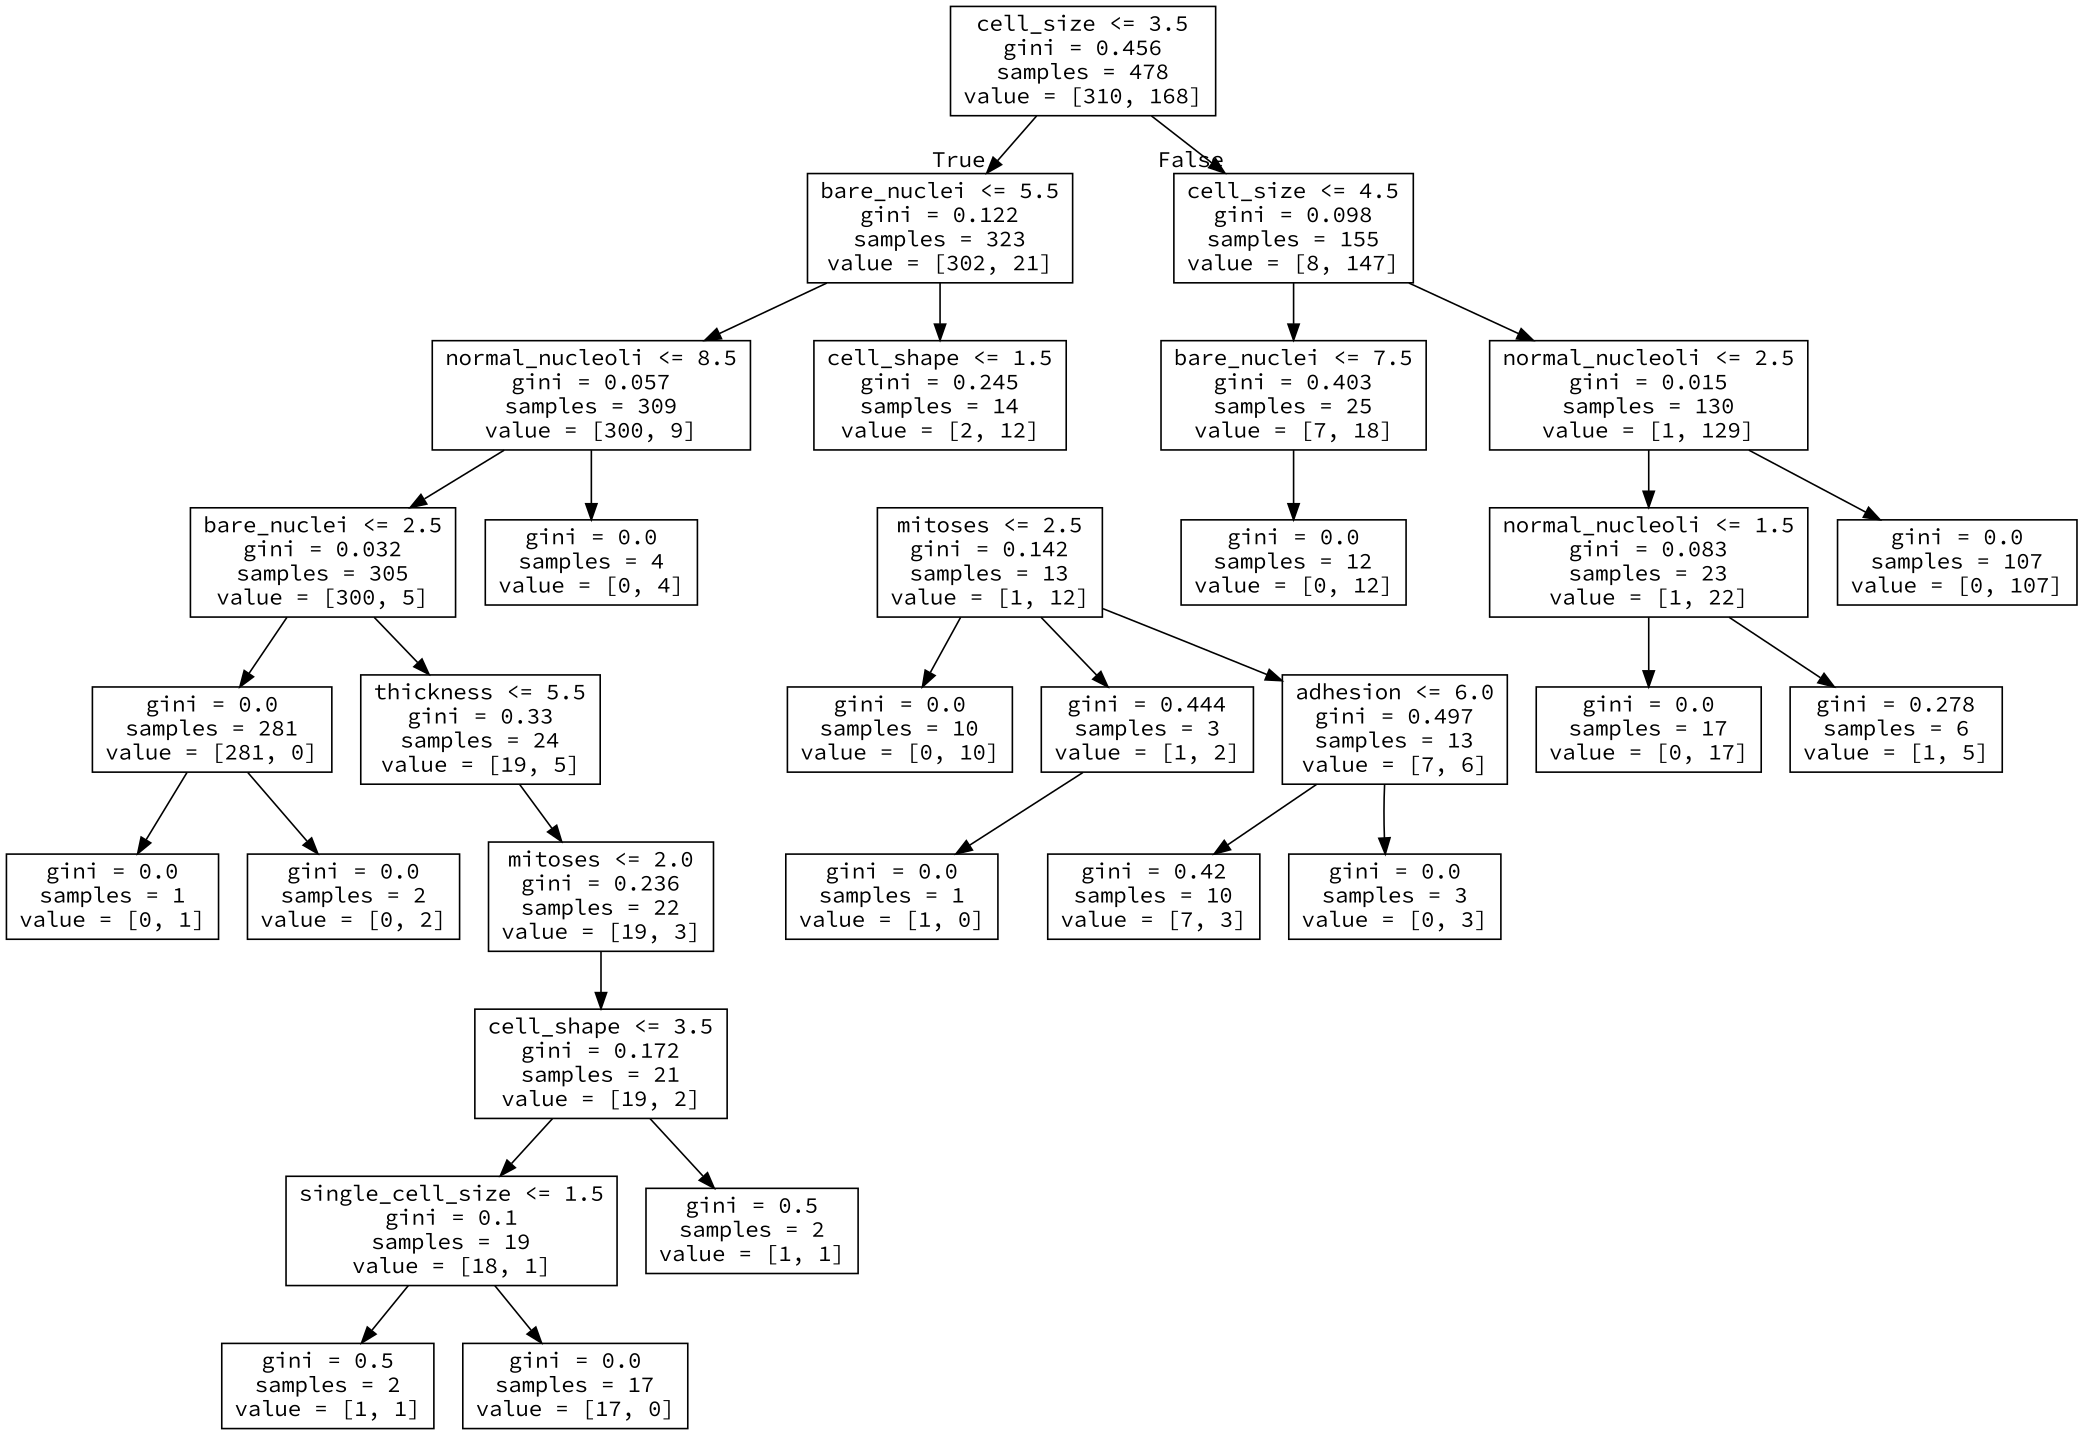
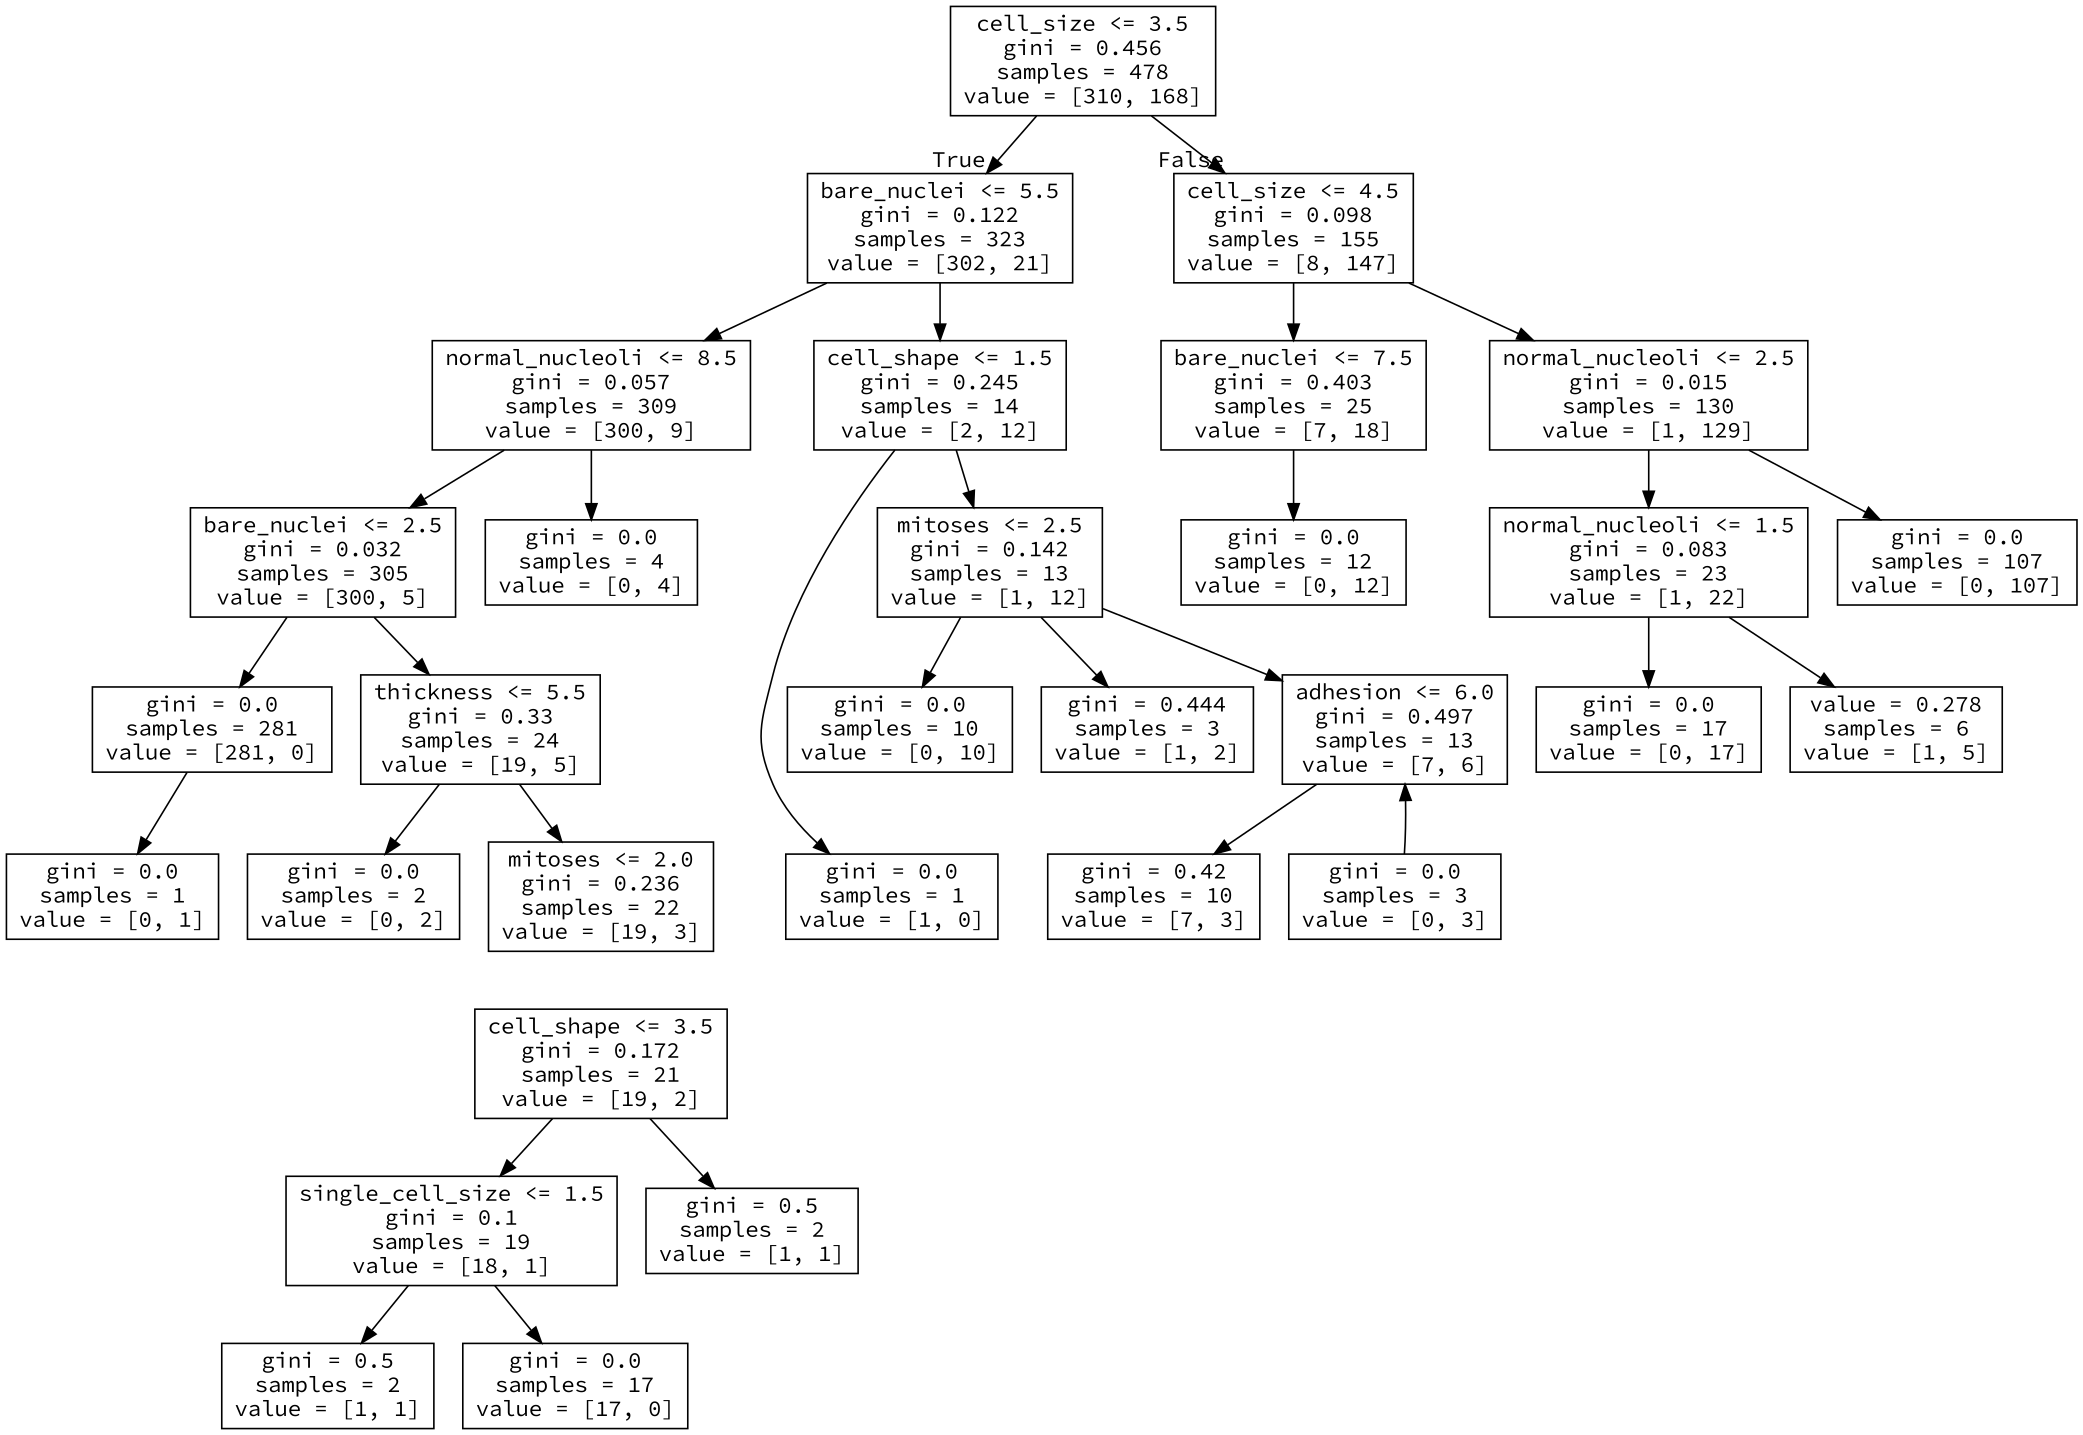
none -> (963, 471)
(1896, 730) -> (1896, 730)
(277, 807) -> (417, 813)
(1026, 809) -> (783, 641)
(1384, 811) -> (1406, 827)
(601, 972) -> none
